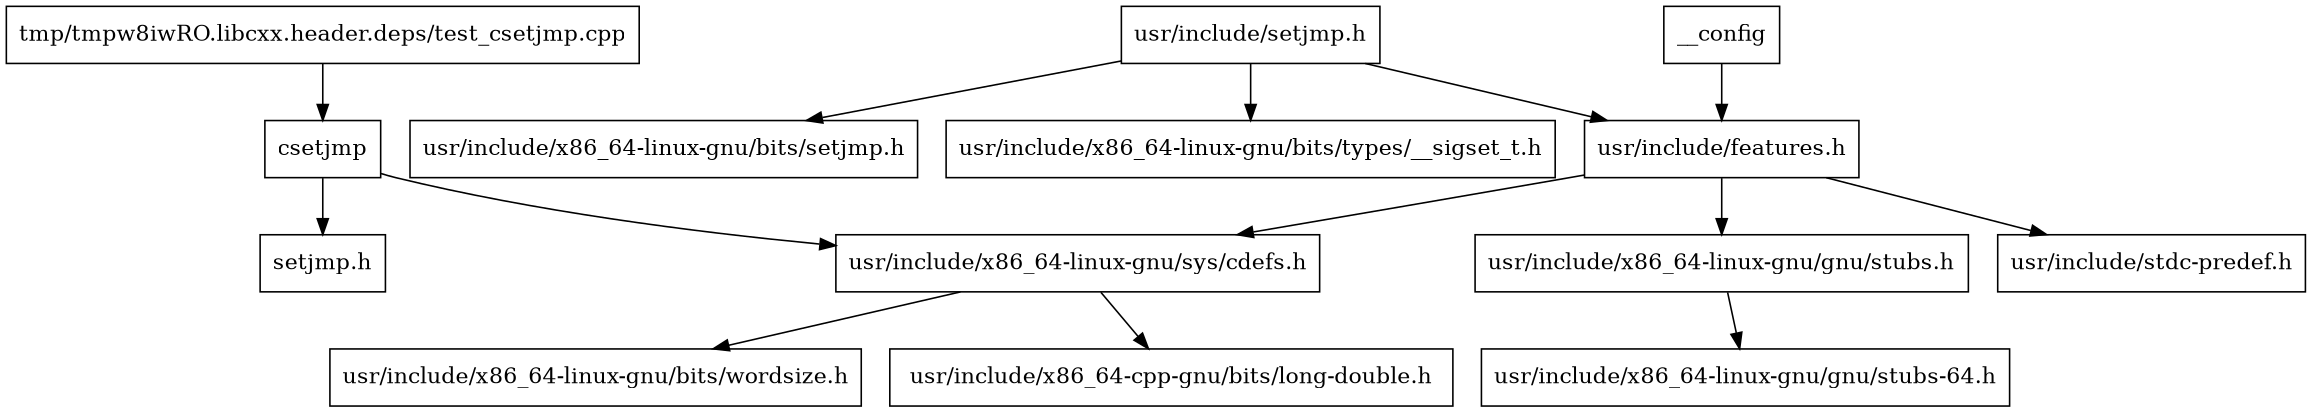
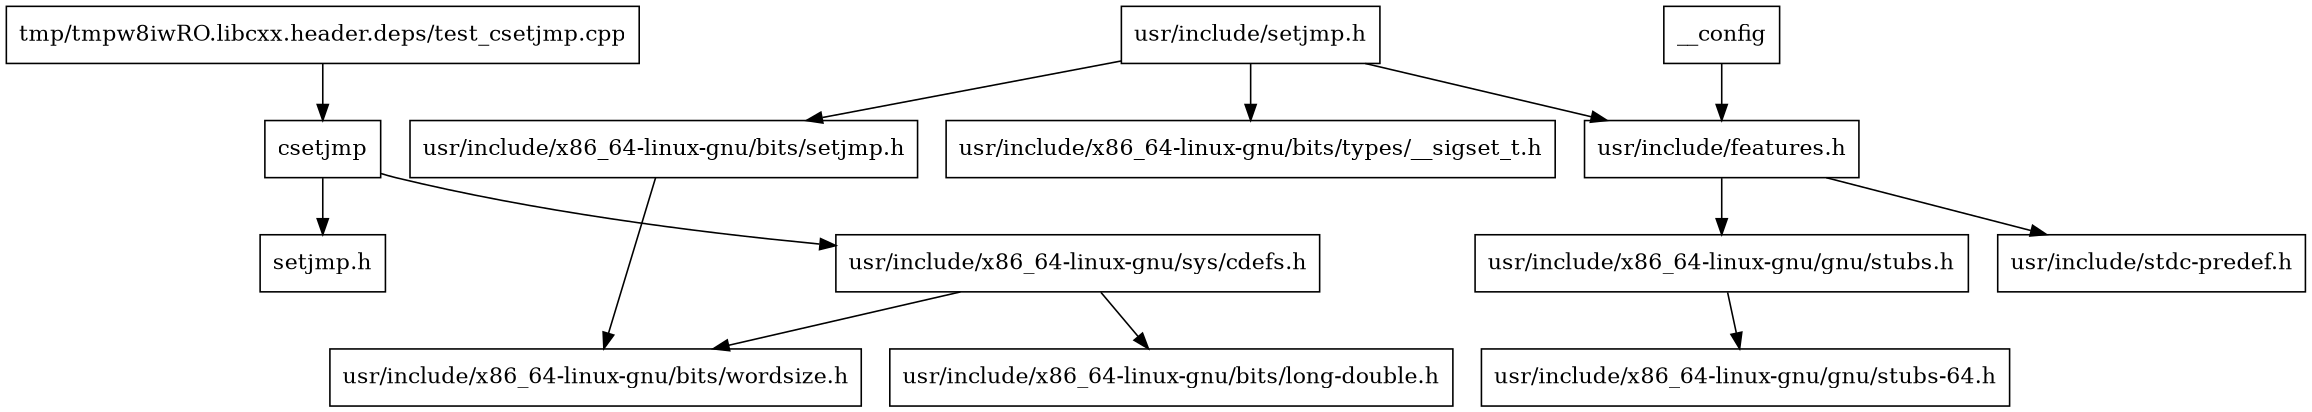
(1419, 204) -> none
none -> (632, 255)
(1171, 377) -> (1171, 377)
